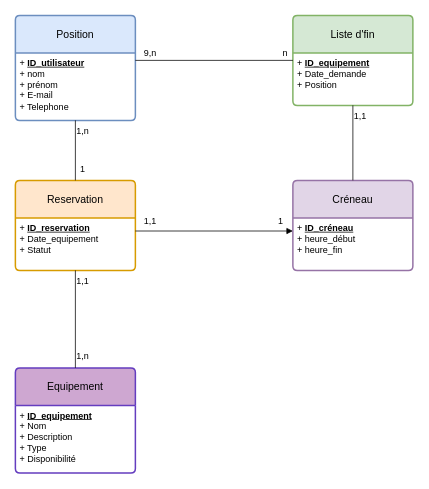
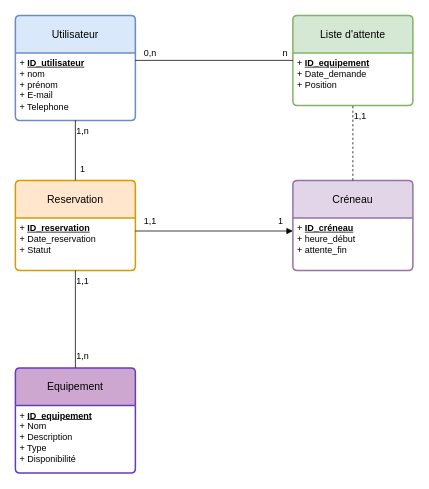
(75, 34) -> (75, 34)
(353, 34) -> (353, 34)
(150, 53) -> (150, 53)
(353, 143) -> (353, 143)
(60, 239) -> (63, 239)
(329, 239) -> (329, 239)
